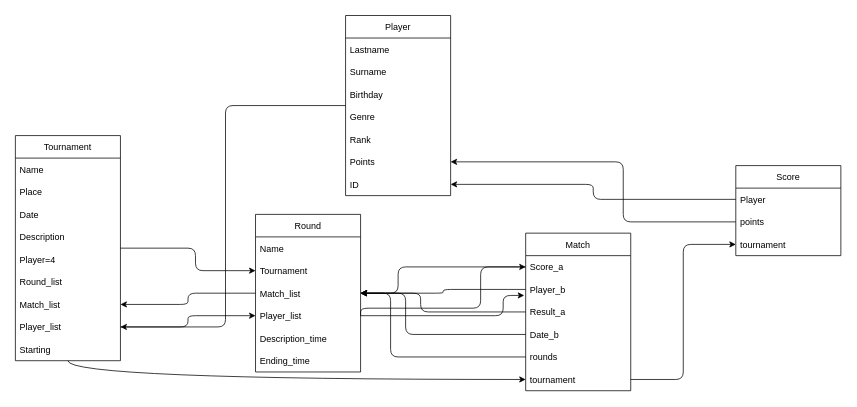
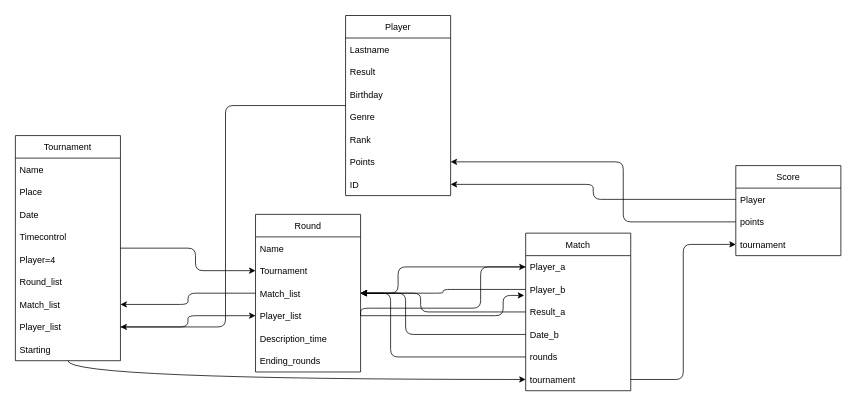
(367, 72) -> (363, 72)
(45, 237) -> (45, 237)
(547, 267) -> (548, 267)
(285, 361) -> (291, 361)
